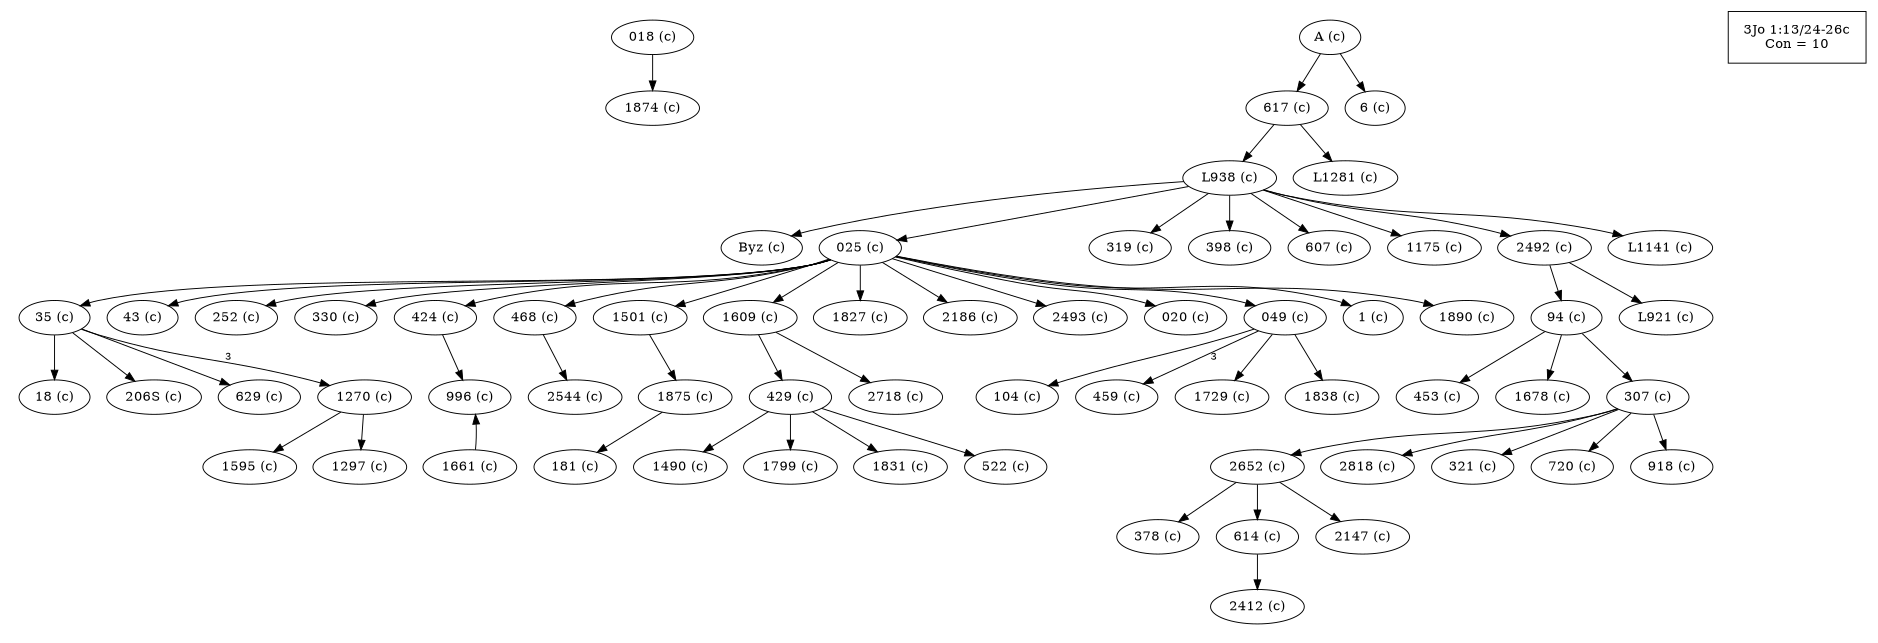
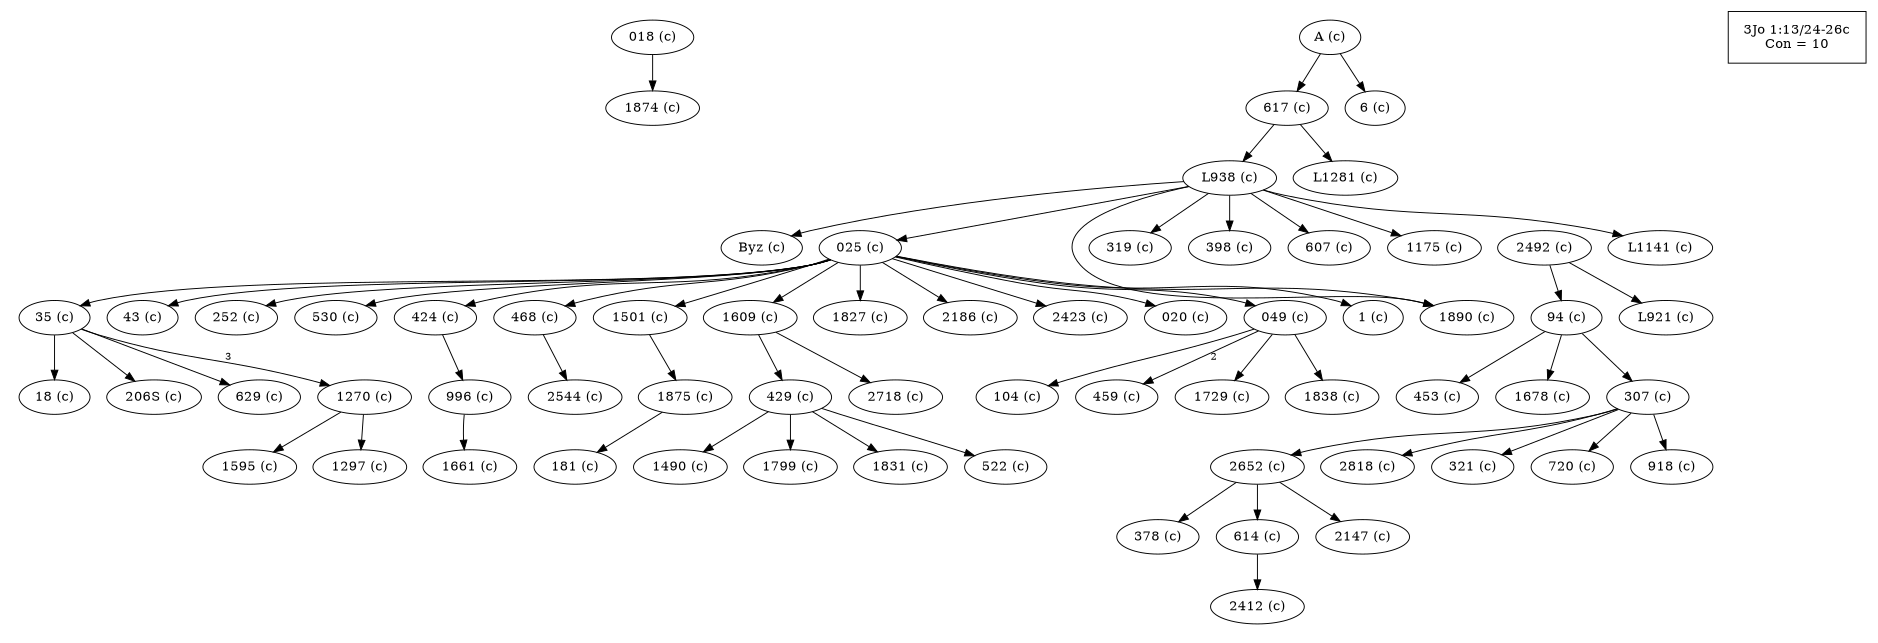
(1430, 219) -> (1097, 276)
(336, 318) -> (336, 318)
(1080, 318) -> (1080, 318)
(1214, 357) -> (1214, 357)
(476, 437) -> (463, 427)
